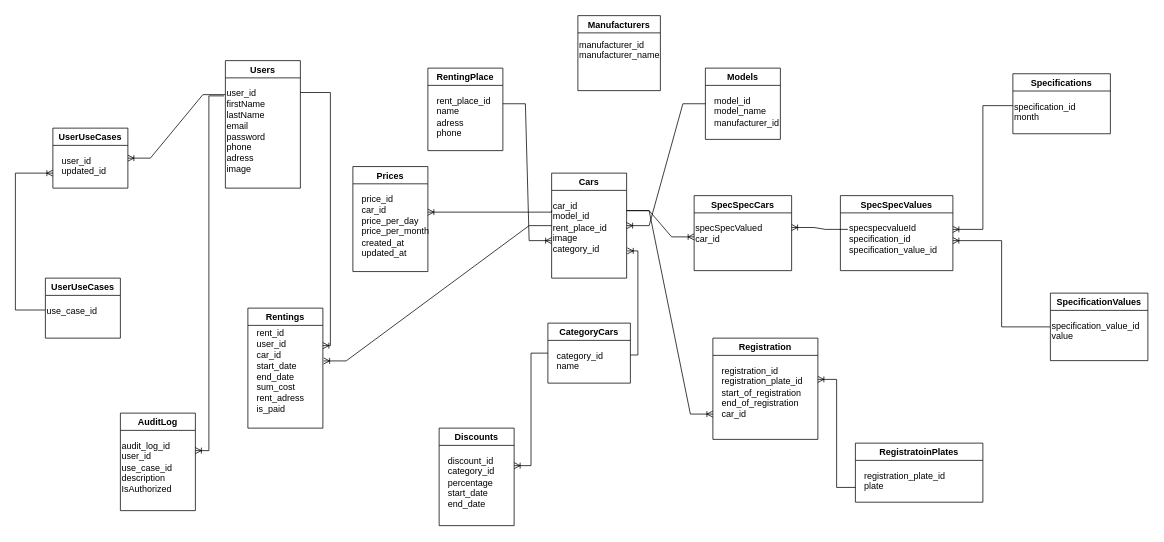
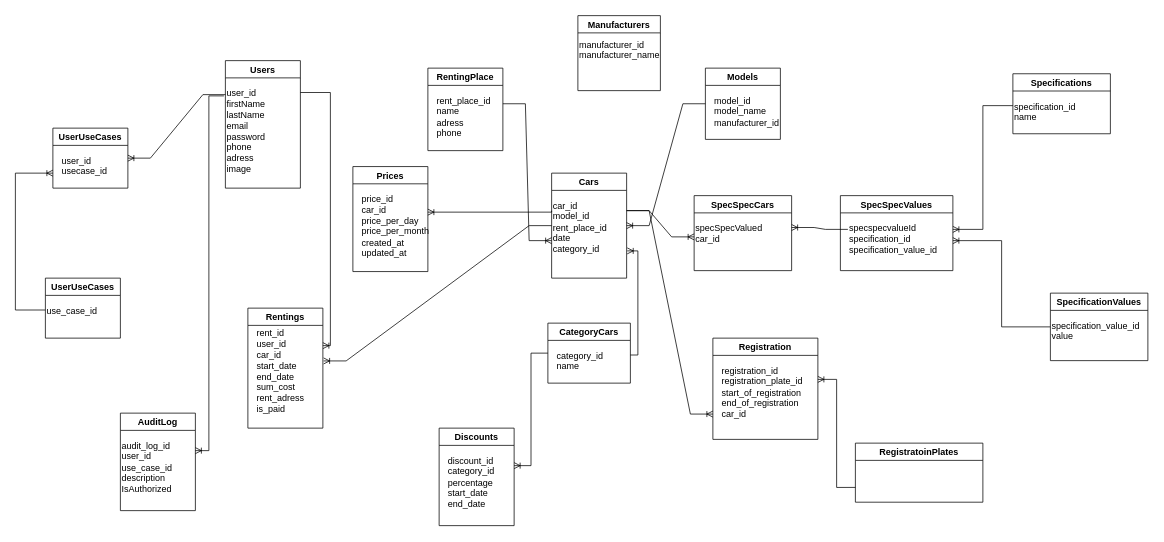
(1050, 112) -> (1050, 112)
(86, 166) -> (86, 166)
(584, 228) -> (584, 228)
(919, 480) -> none
